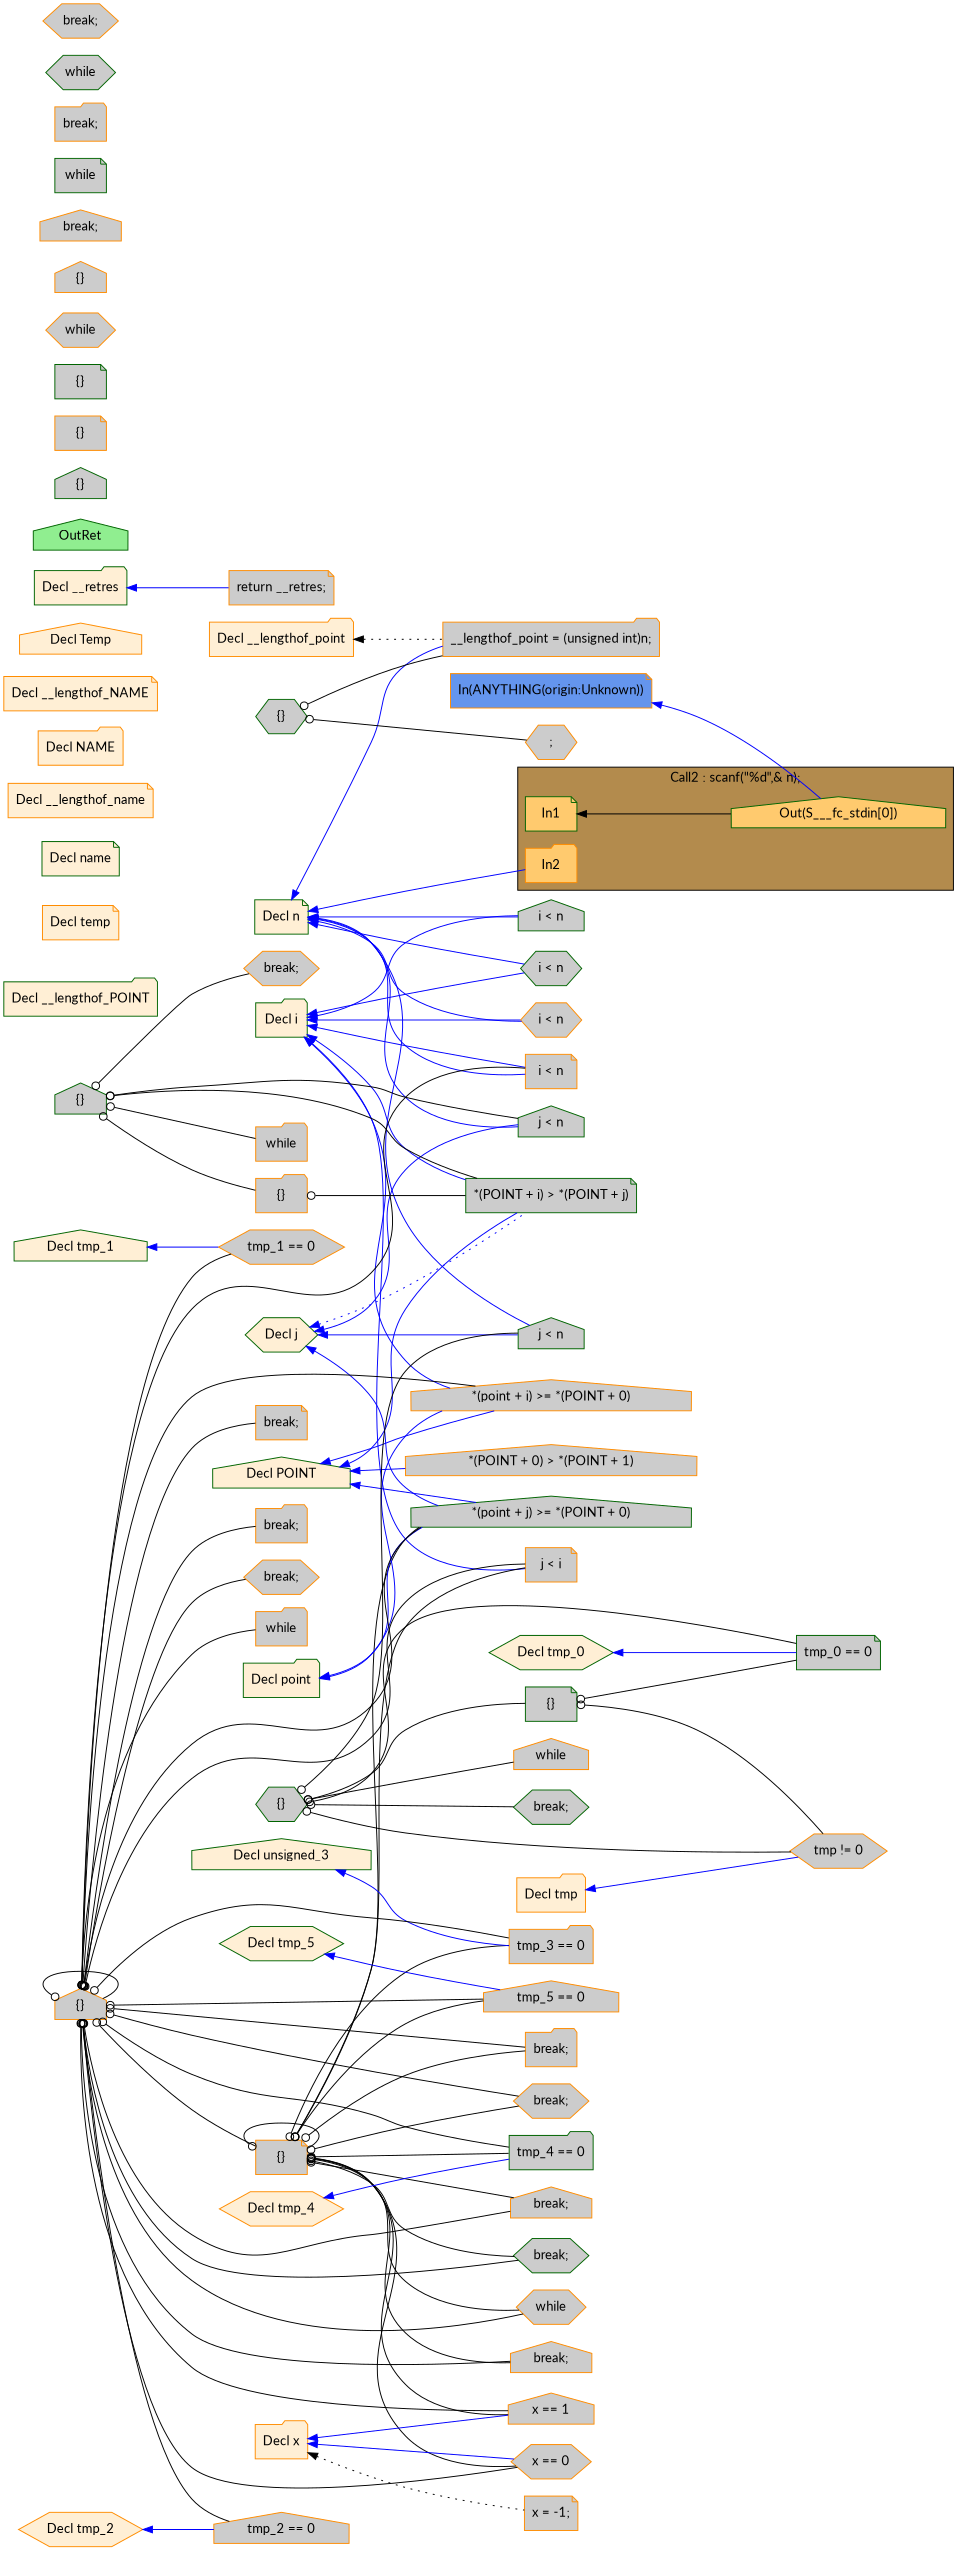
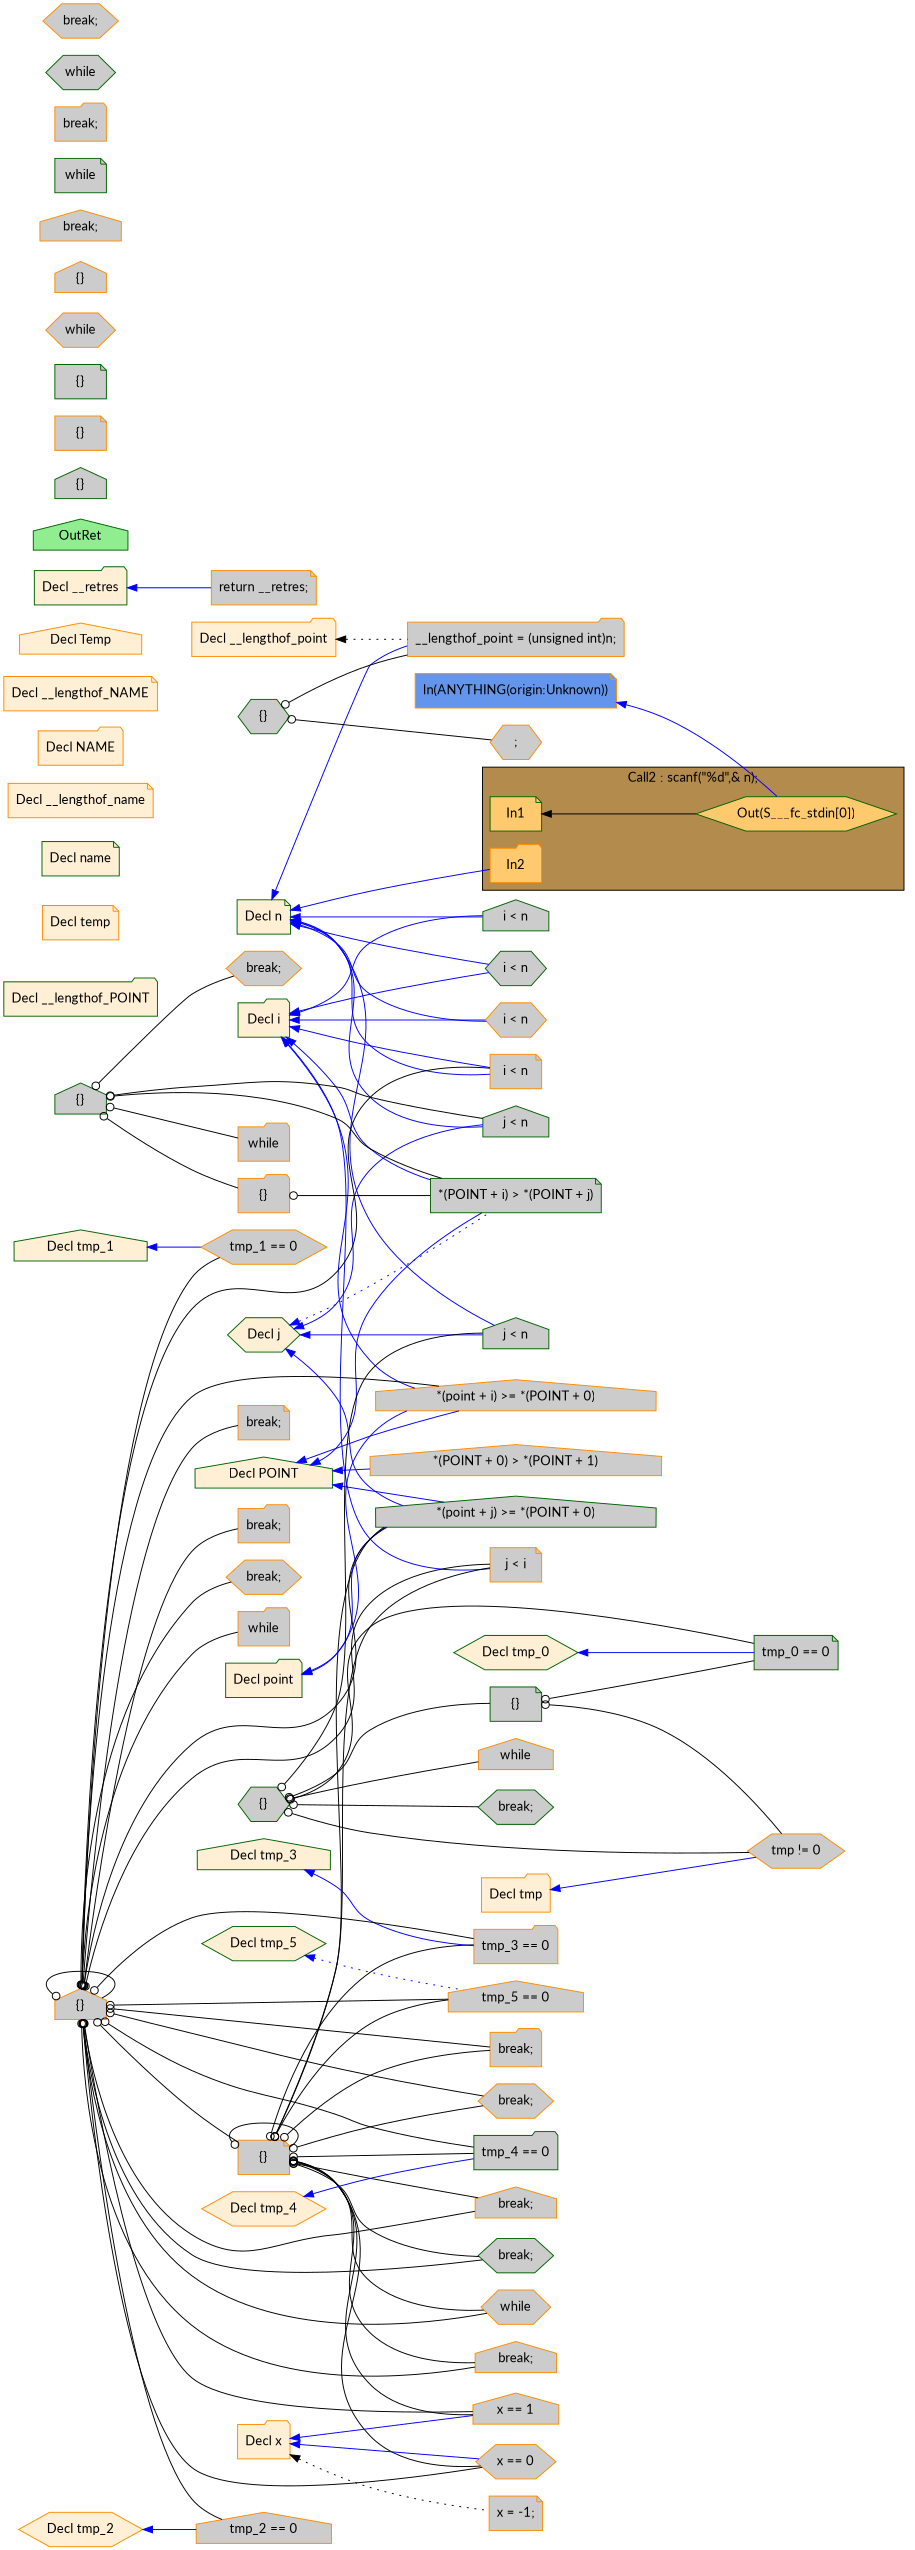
(838, 814) -> (796, 814)
(281, 1856) -> (264, 1856)
(417, 1975) -> (388, 1976)
